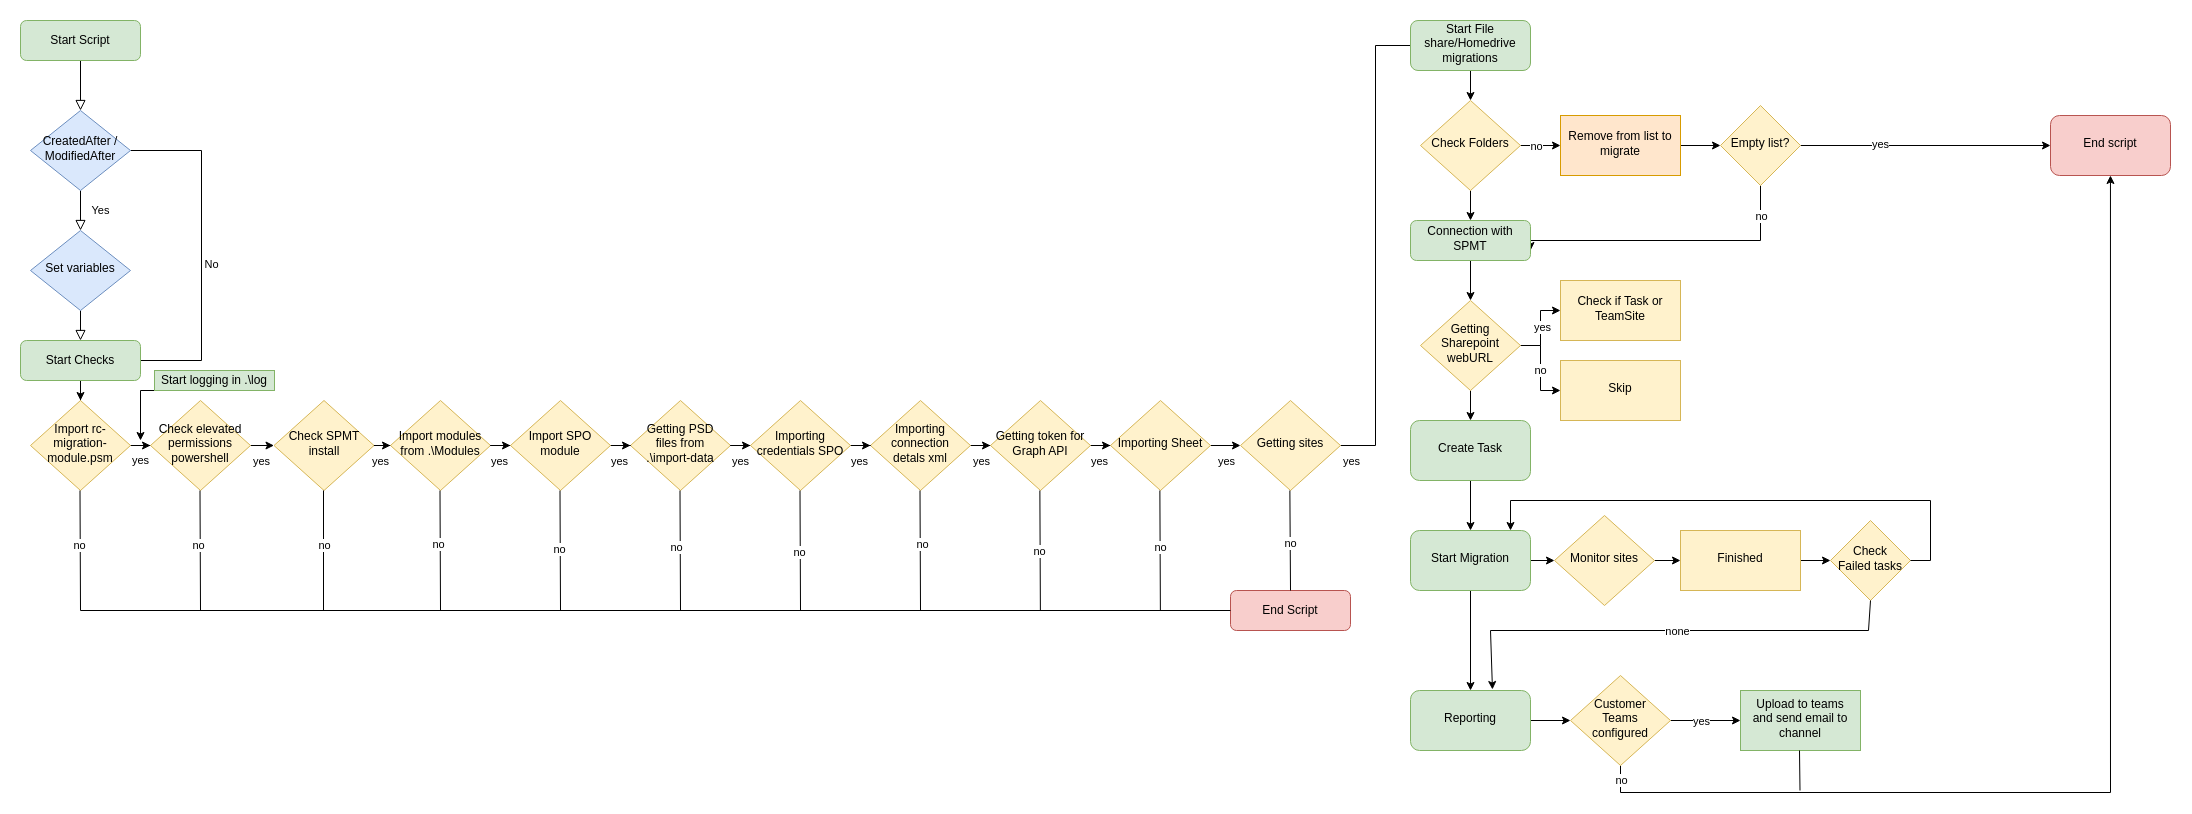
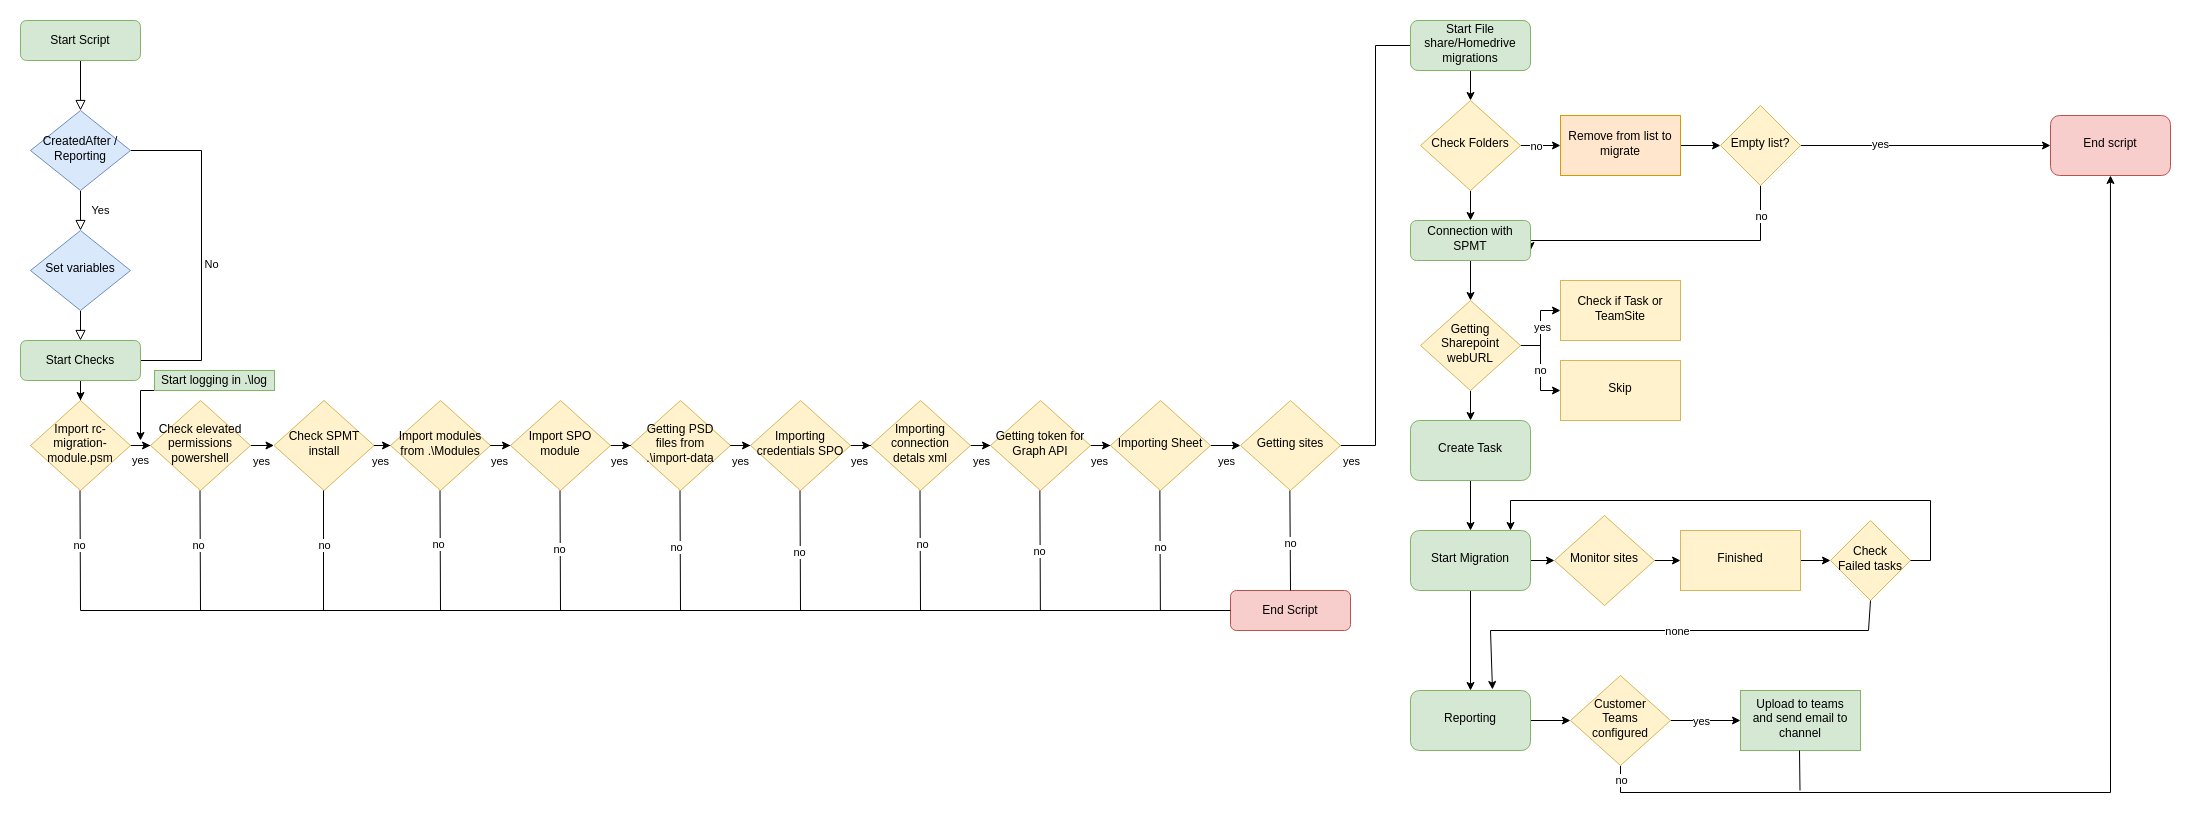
(81, 149) -> (81, 149)
